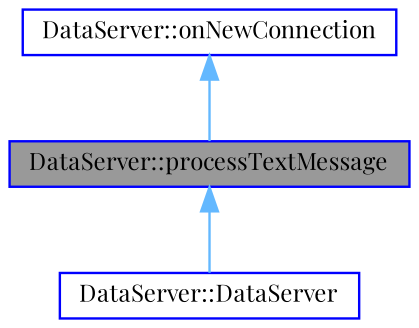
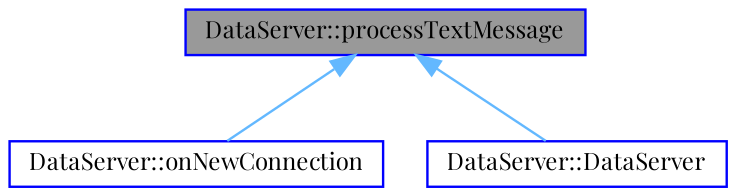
(210, 110) -> (281, 105)
